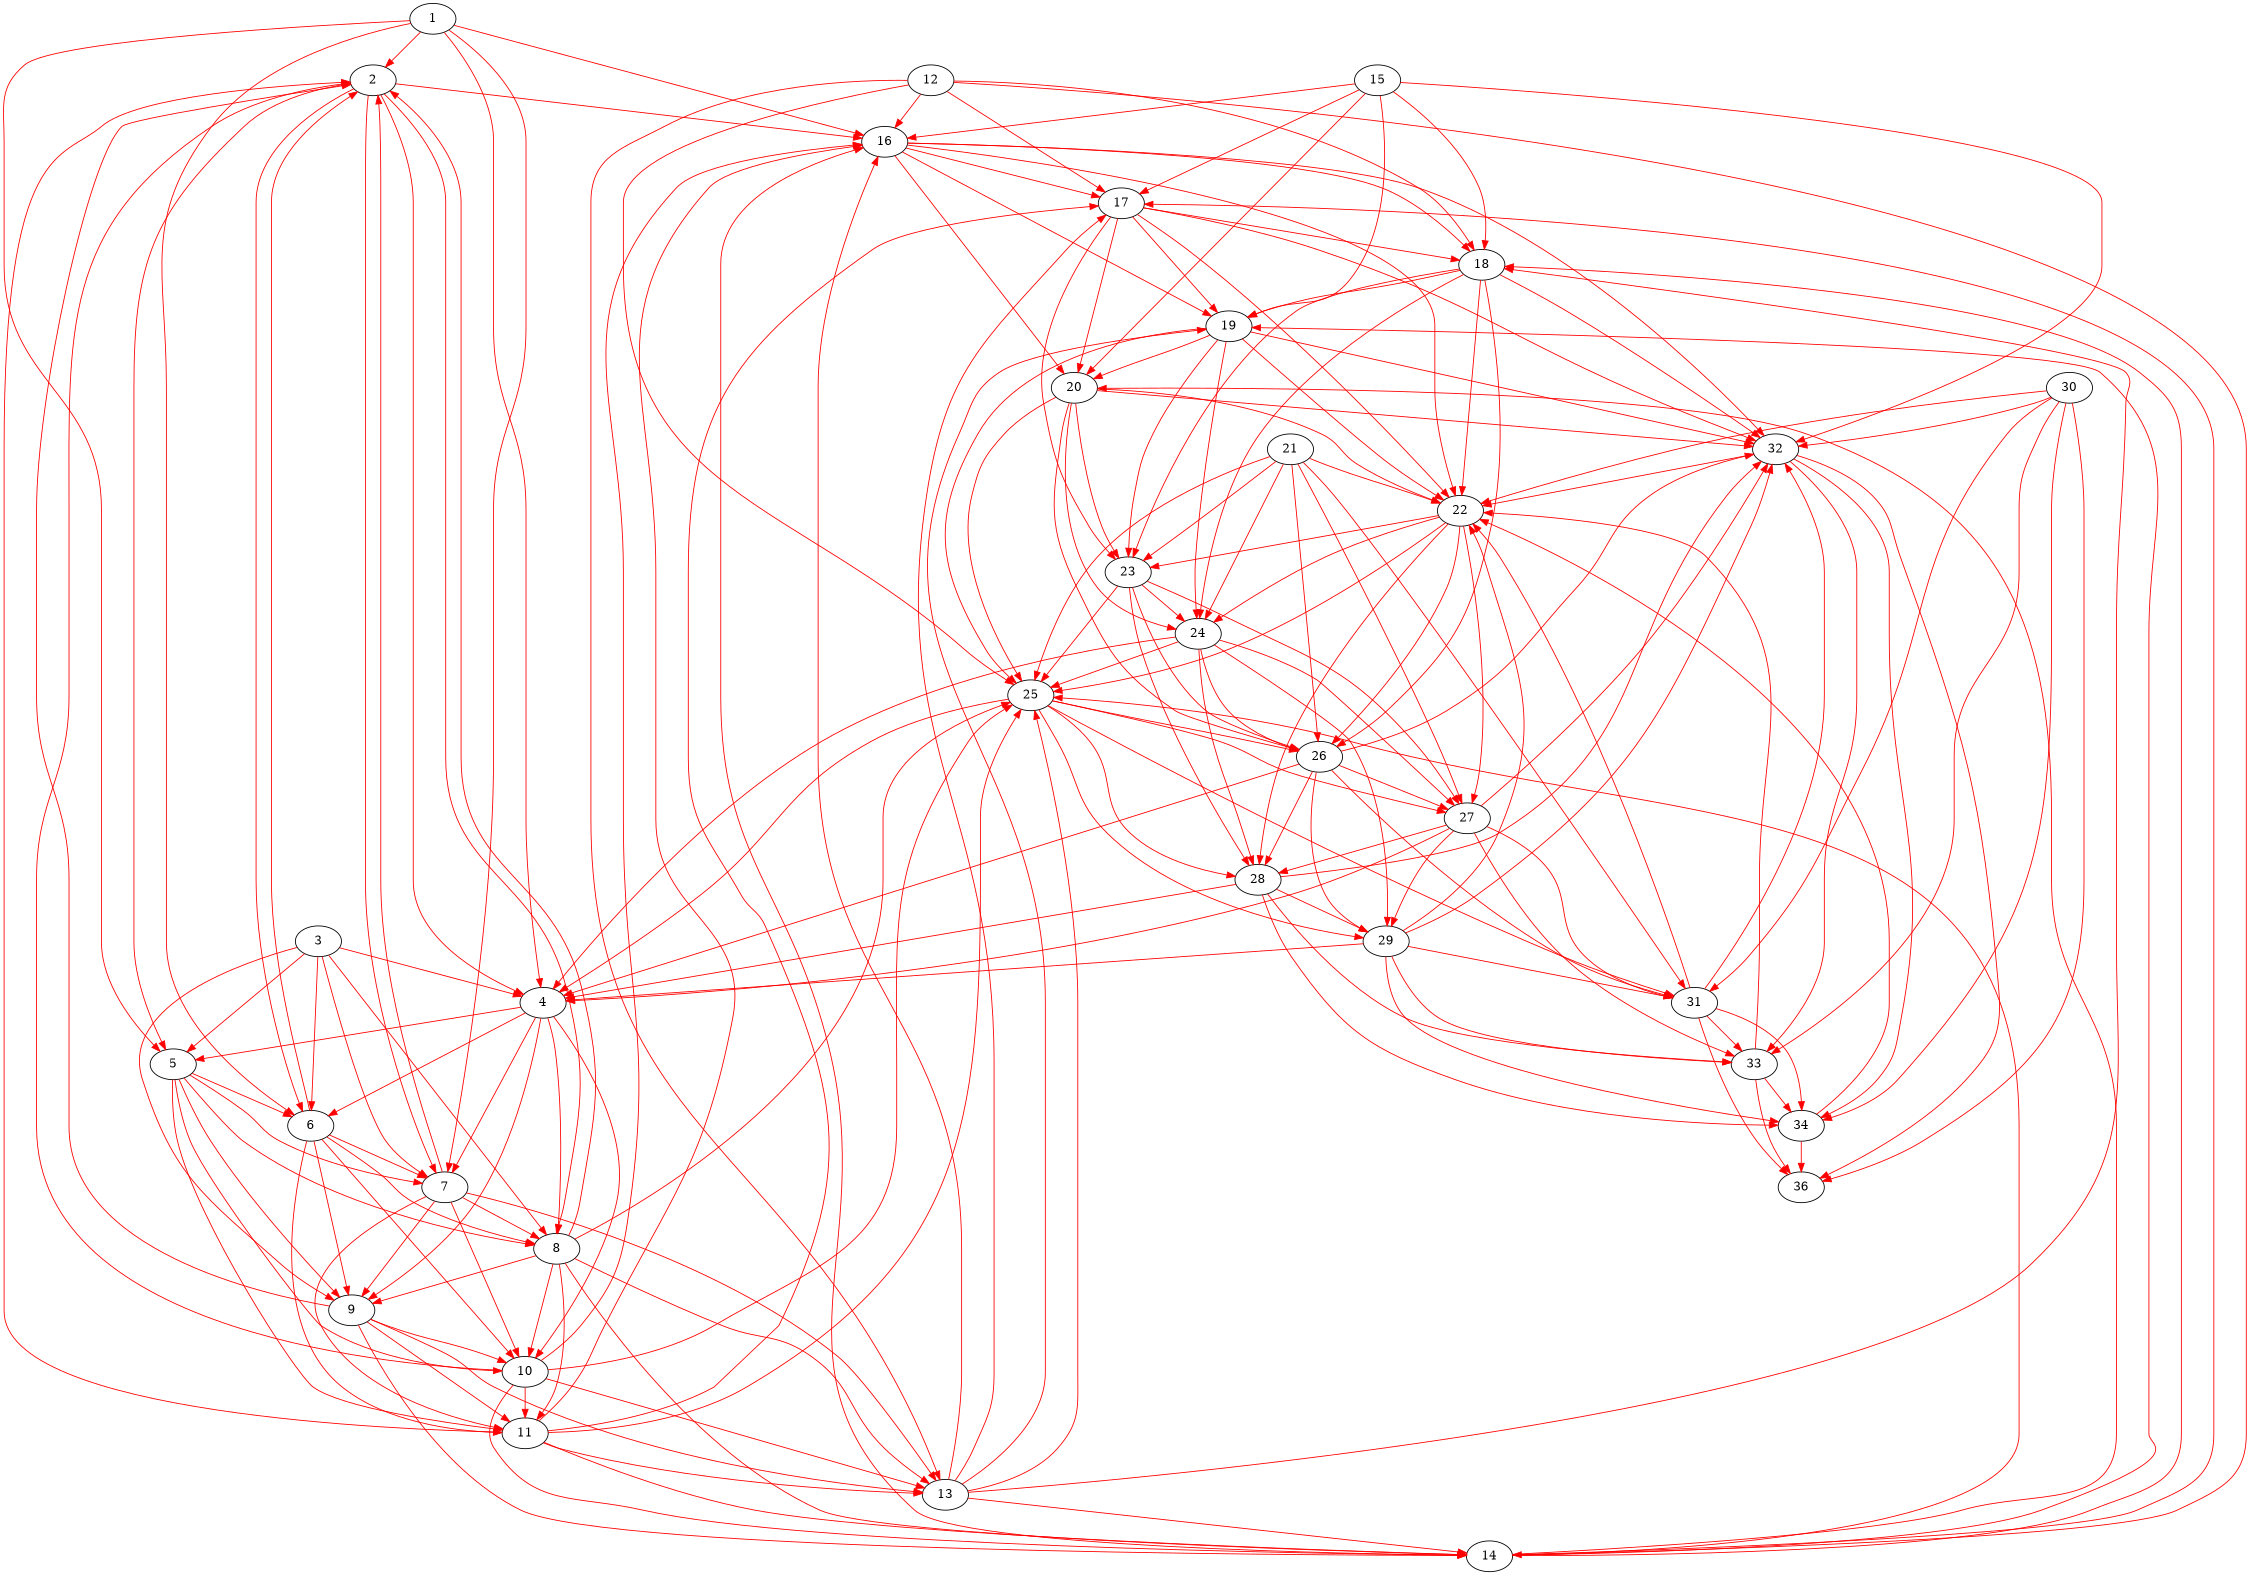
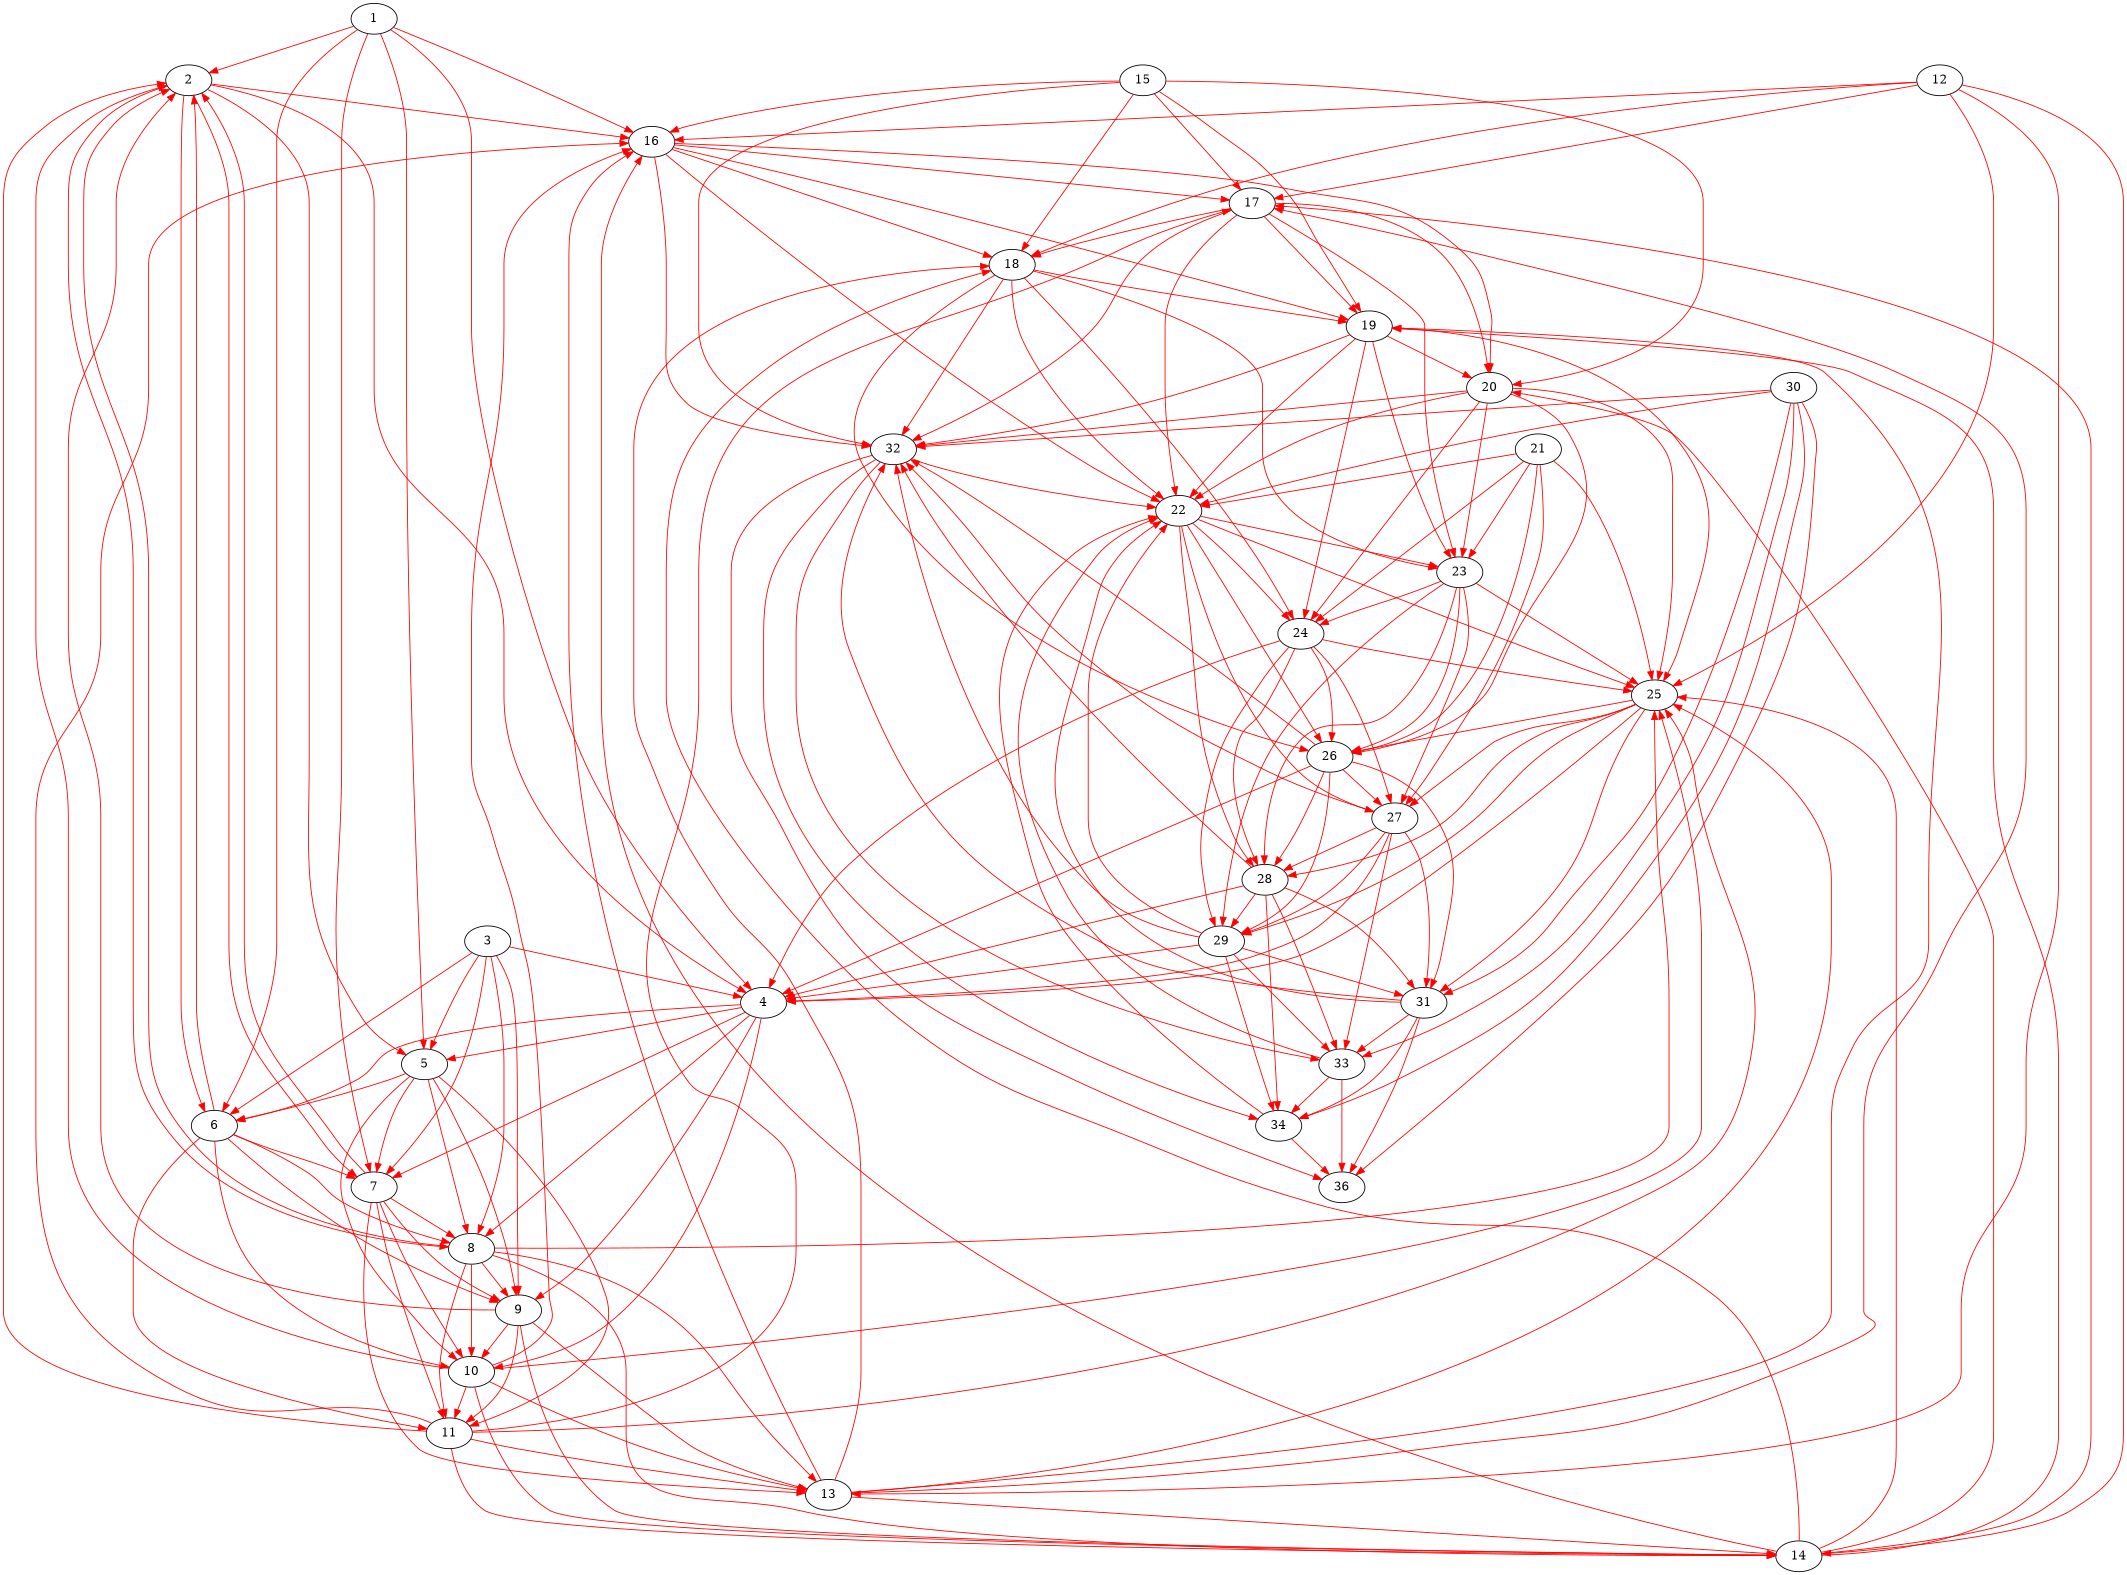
none -> (1296, 714)
(1497, 718) -> (1348, 920)
